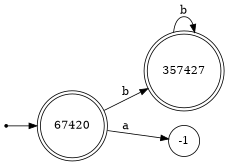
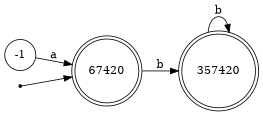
(184, 71) -> (219, 71)
(134, 134) -> (50, 60)
